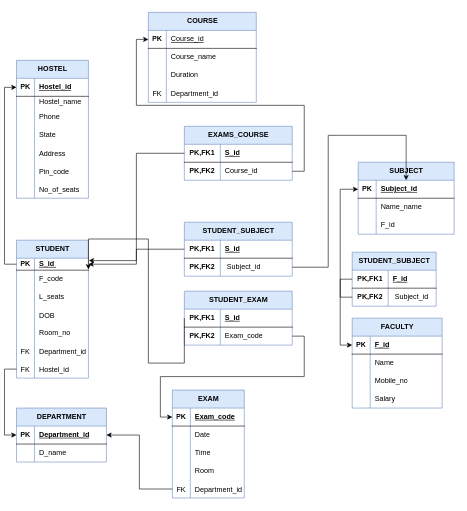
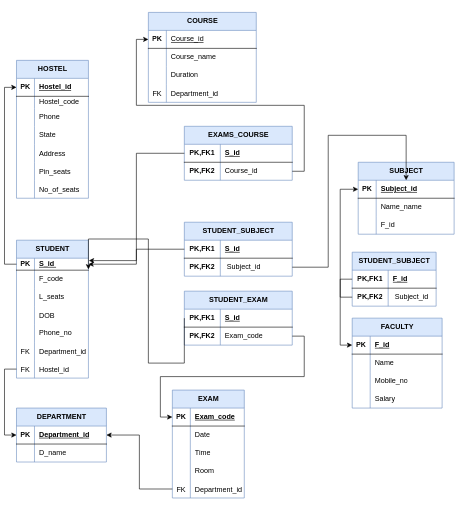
(61, 102) -> (61, 102)
(54, 172) -> (56, 172)
(53, 333) -> (55, 333)
